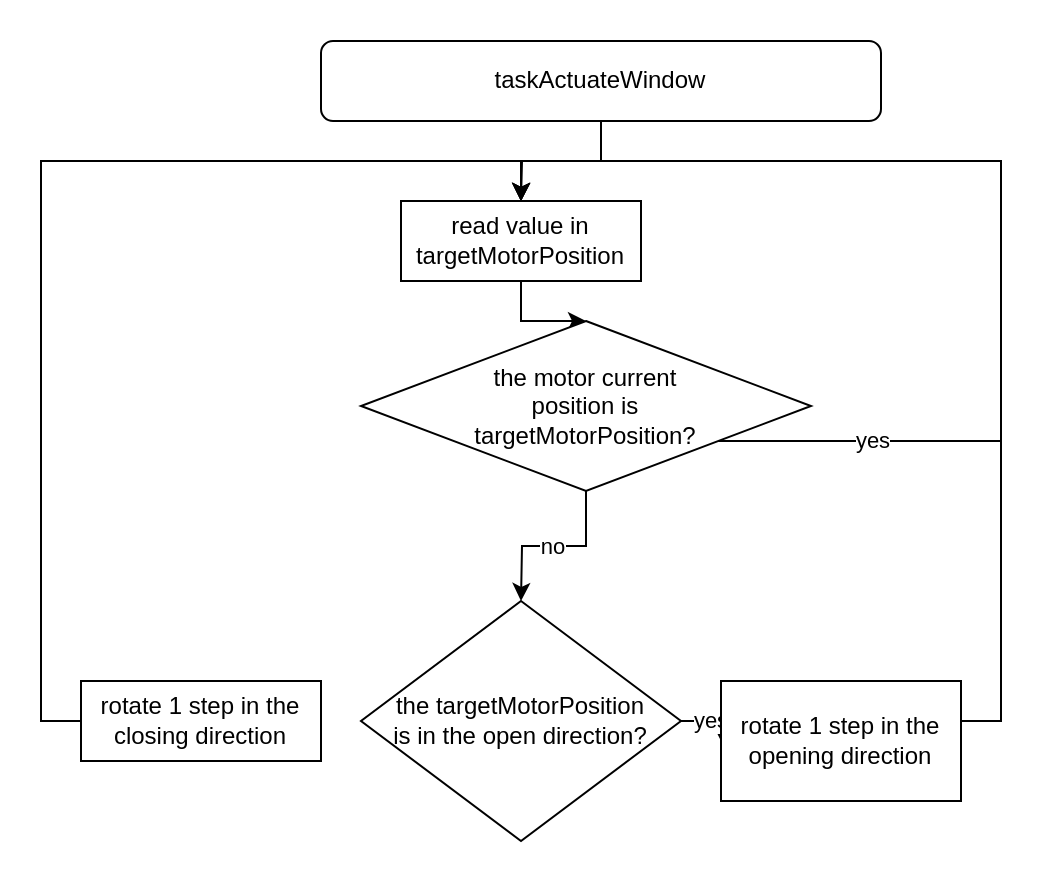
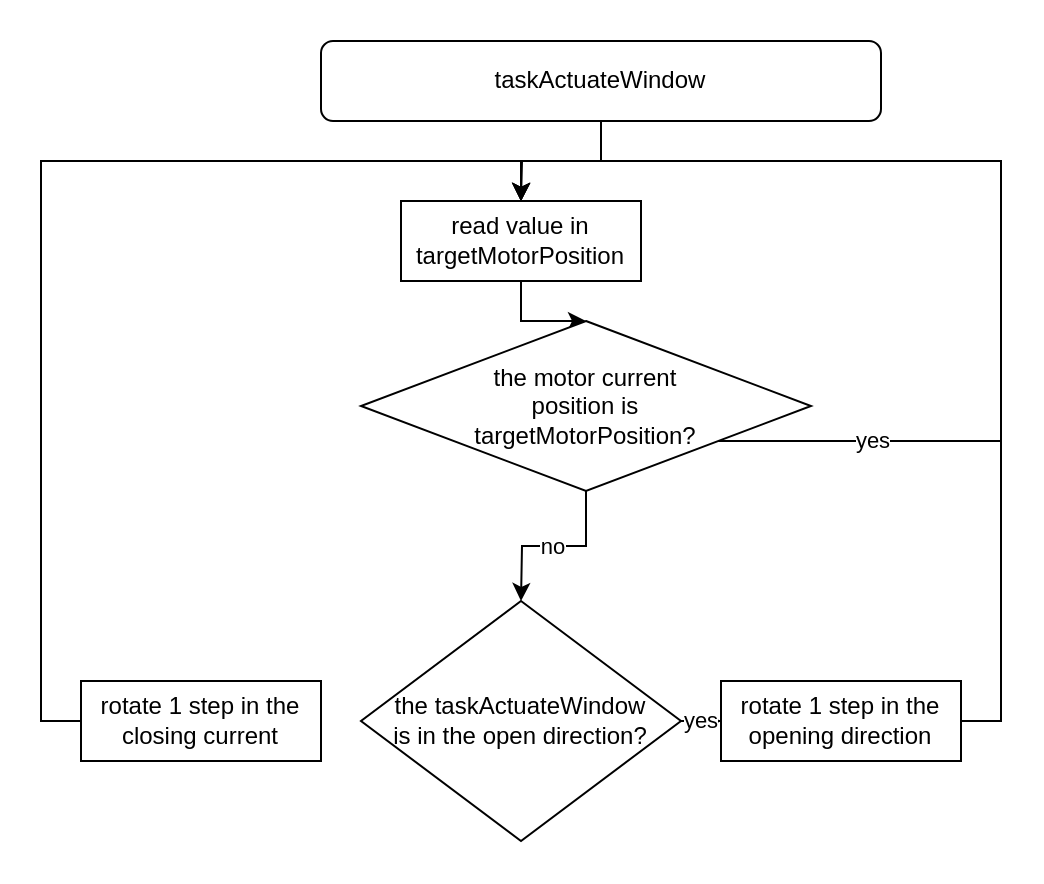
(201, 721) -> (201, 721)
(521, 721) -> (521, 721)
(841, 741) -> (841, 721)
